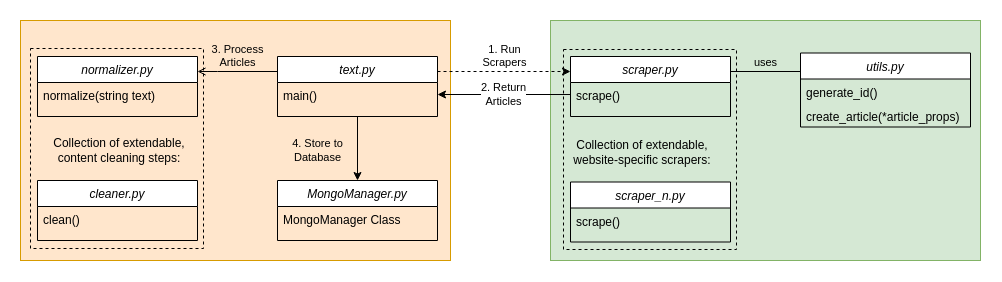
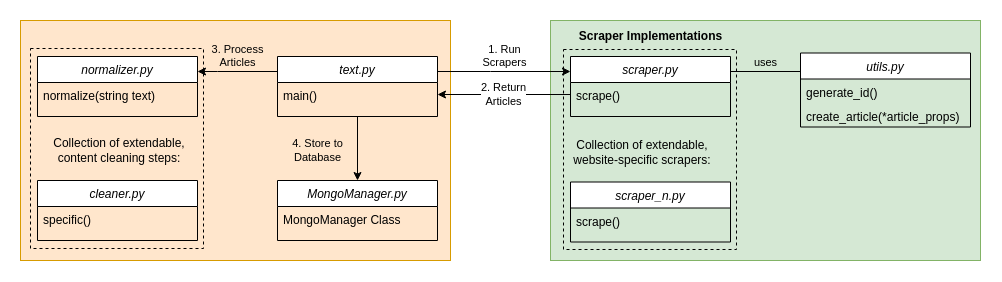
none -> (651, 37)
(204, 72) -> (206, 72)
(501, 72) -> (501, 72)
(65, 220) -> (73, 220)
